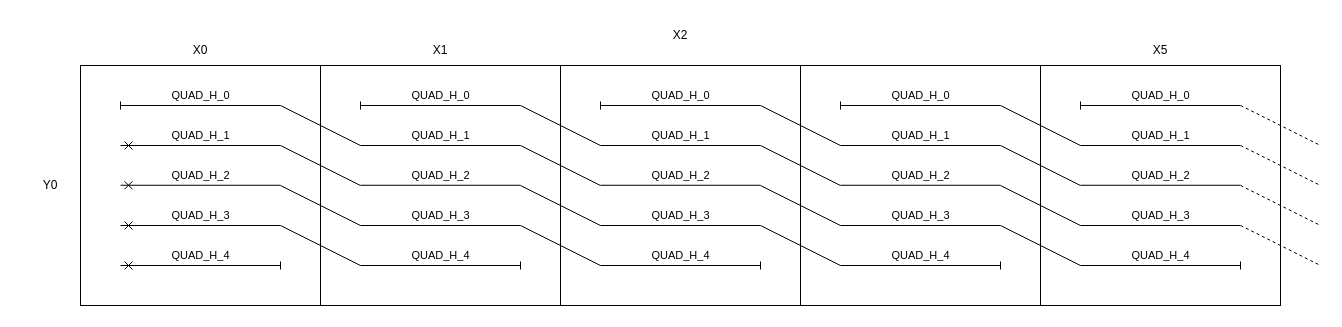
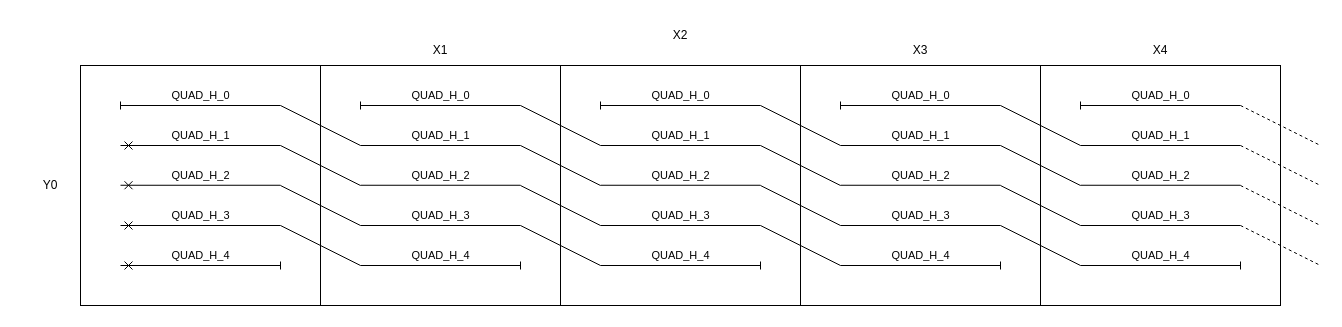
(201, 51) -> none
none -> (921, 51)
(1161, 51) -> (1161, 51)
